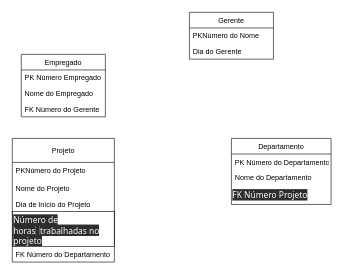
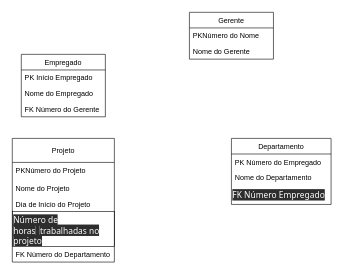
(218, 52) -> (221, 52)
(61, 78) -> (60, 78)
(282, 162) -> (276, 162)
(265, 195) -> (269, 195)
